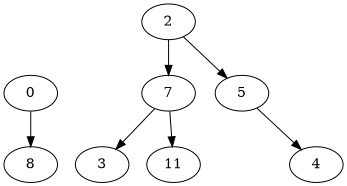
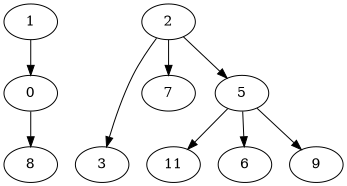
none -> (31, 22)
(171, 124) -> (211, 125)
(139, 125) -> (128, 85)
none -> (245, 165)
(316, 165) -> (316, 165)
